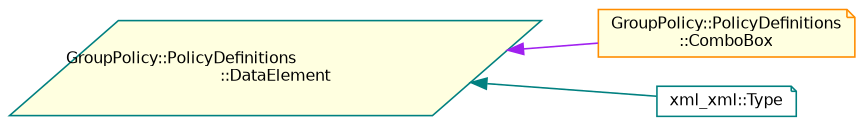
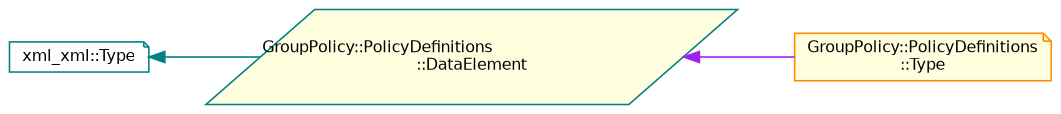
(727, 33) -> (923, 57)
(572, 90) -> (213, 57)
